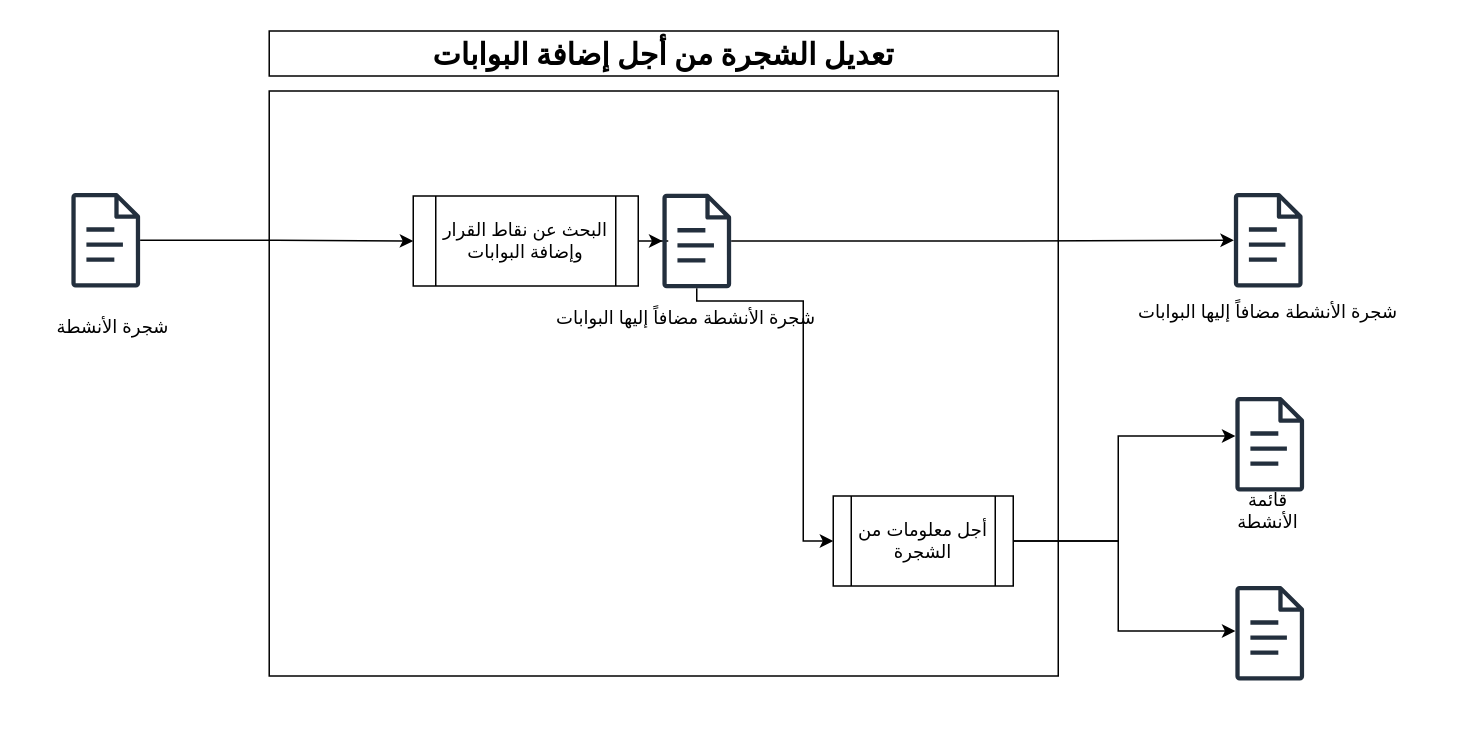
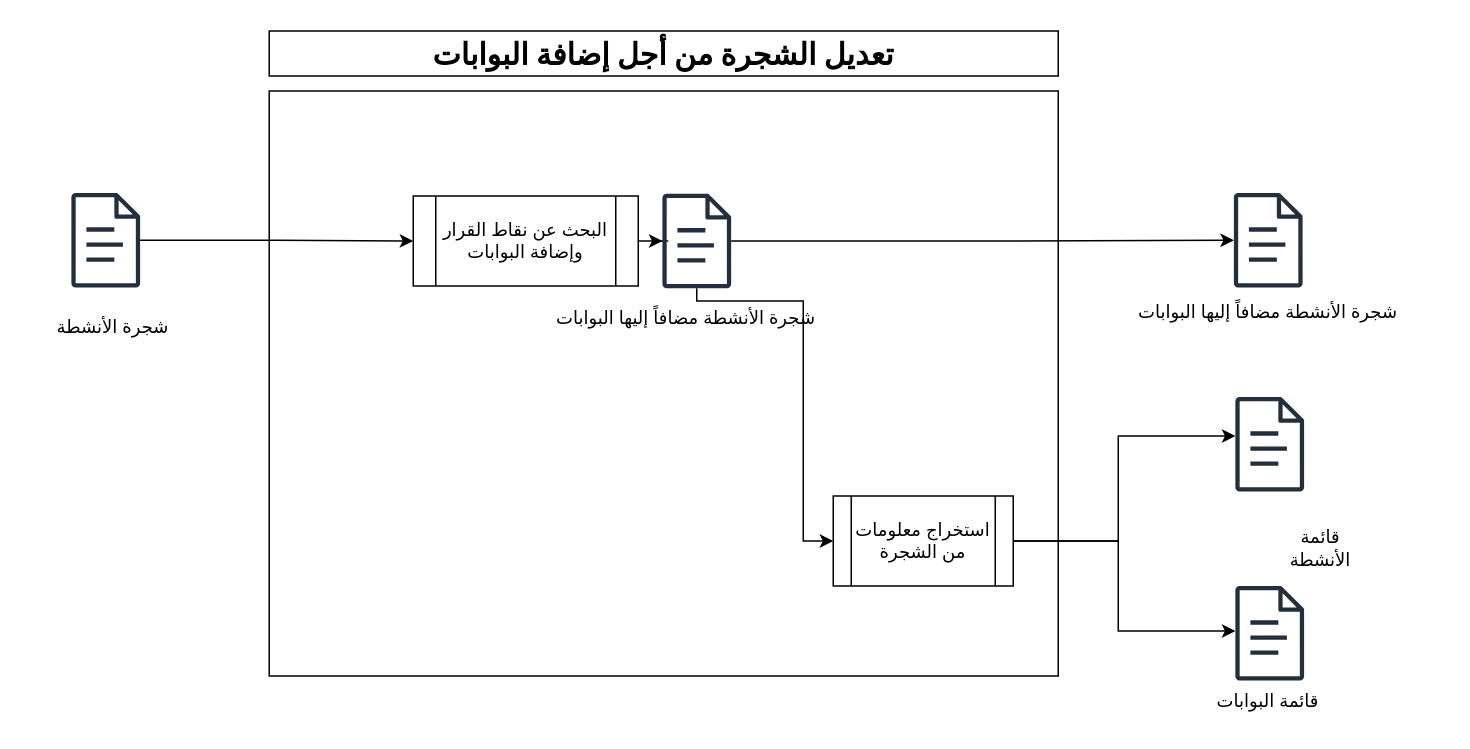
(1268, 511) -> (1321, 548)
(923, 541) -> (923, 541)
none -> (1268, 701)
